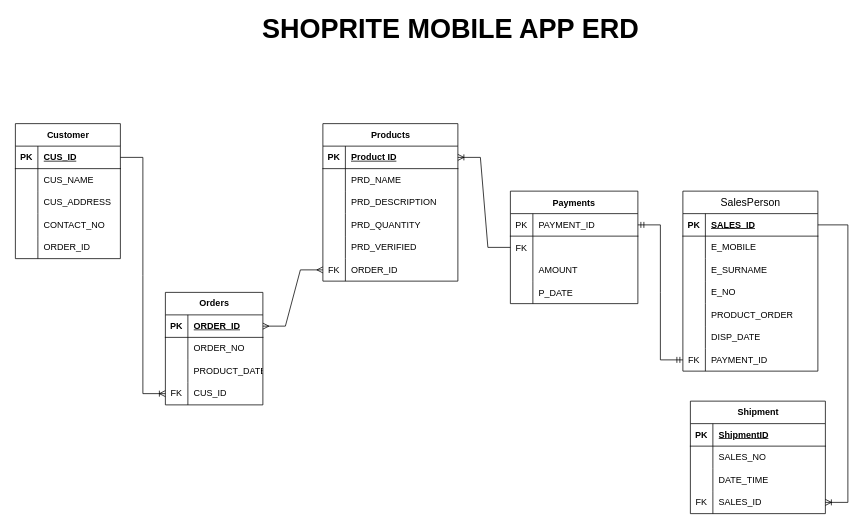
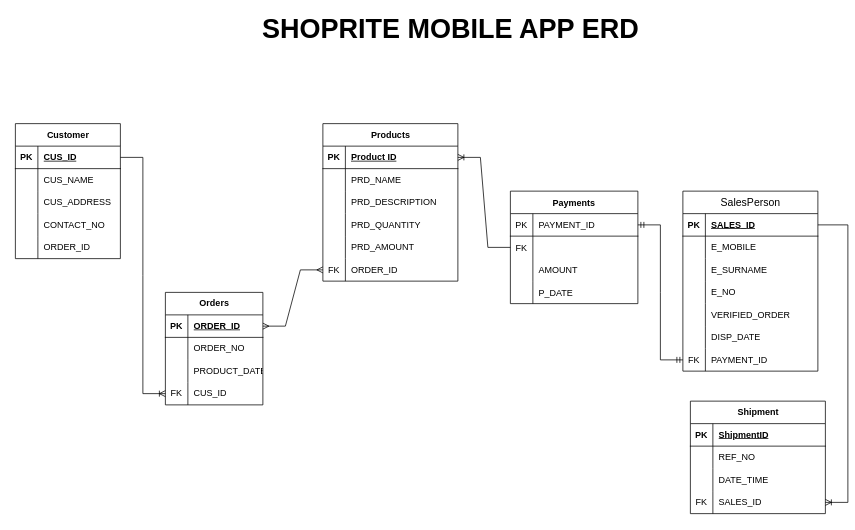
(382, 247) -> (377, 247)
(744, 315) -> (747, 315)
(739, 457) -> (734, 457)
